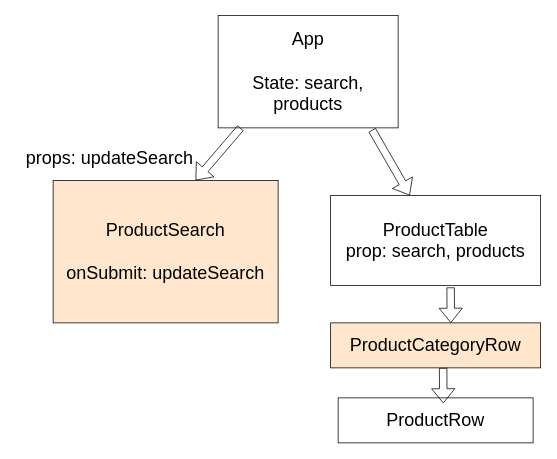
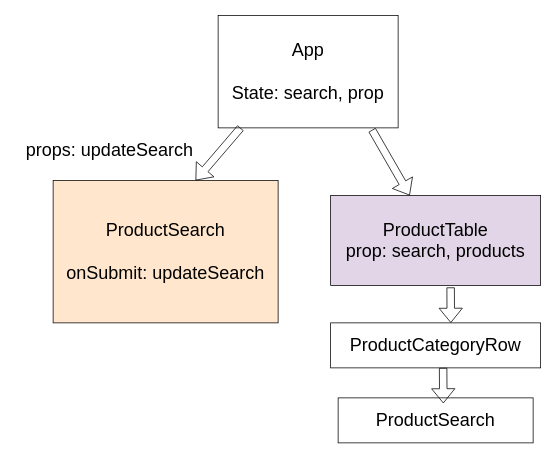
(308, 72) -> (308, 72)
(109, 158) -> (109, 150)
(435, 240) -> (435, 240)
(435, 345) -> (435, 345)
(435, 420) -> (435, 420)
